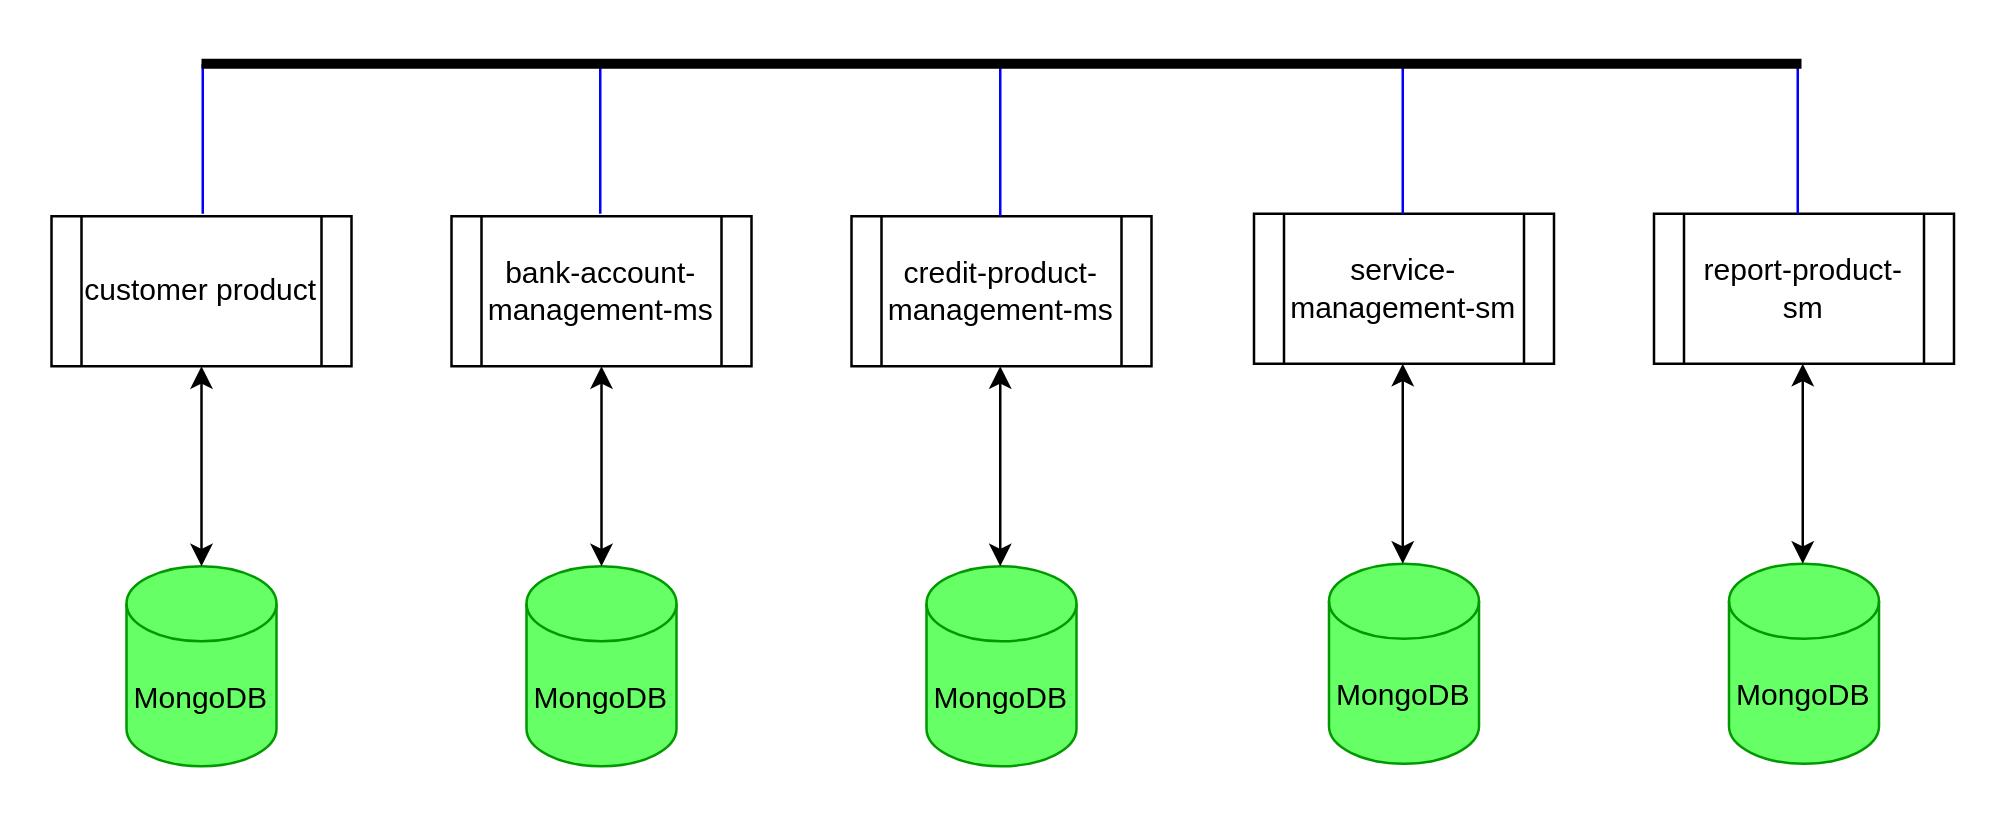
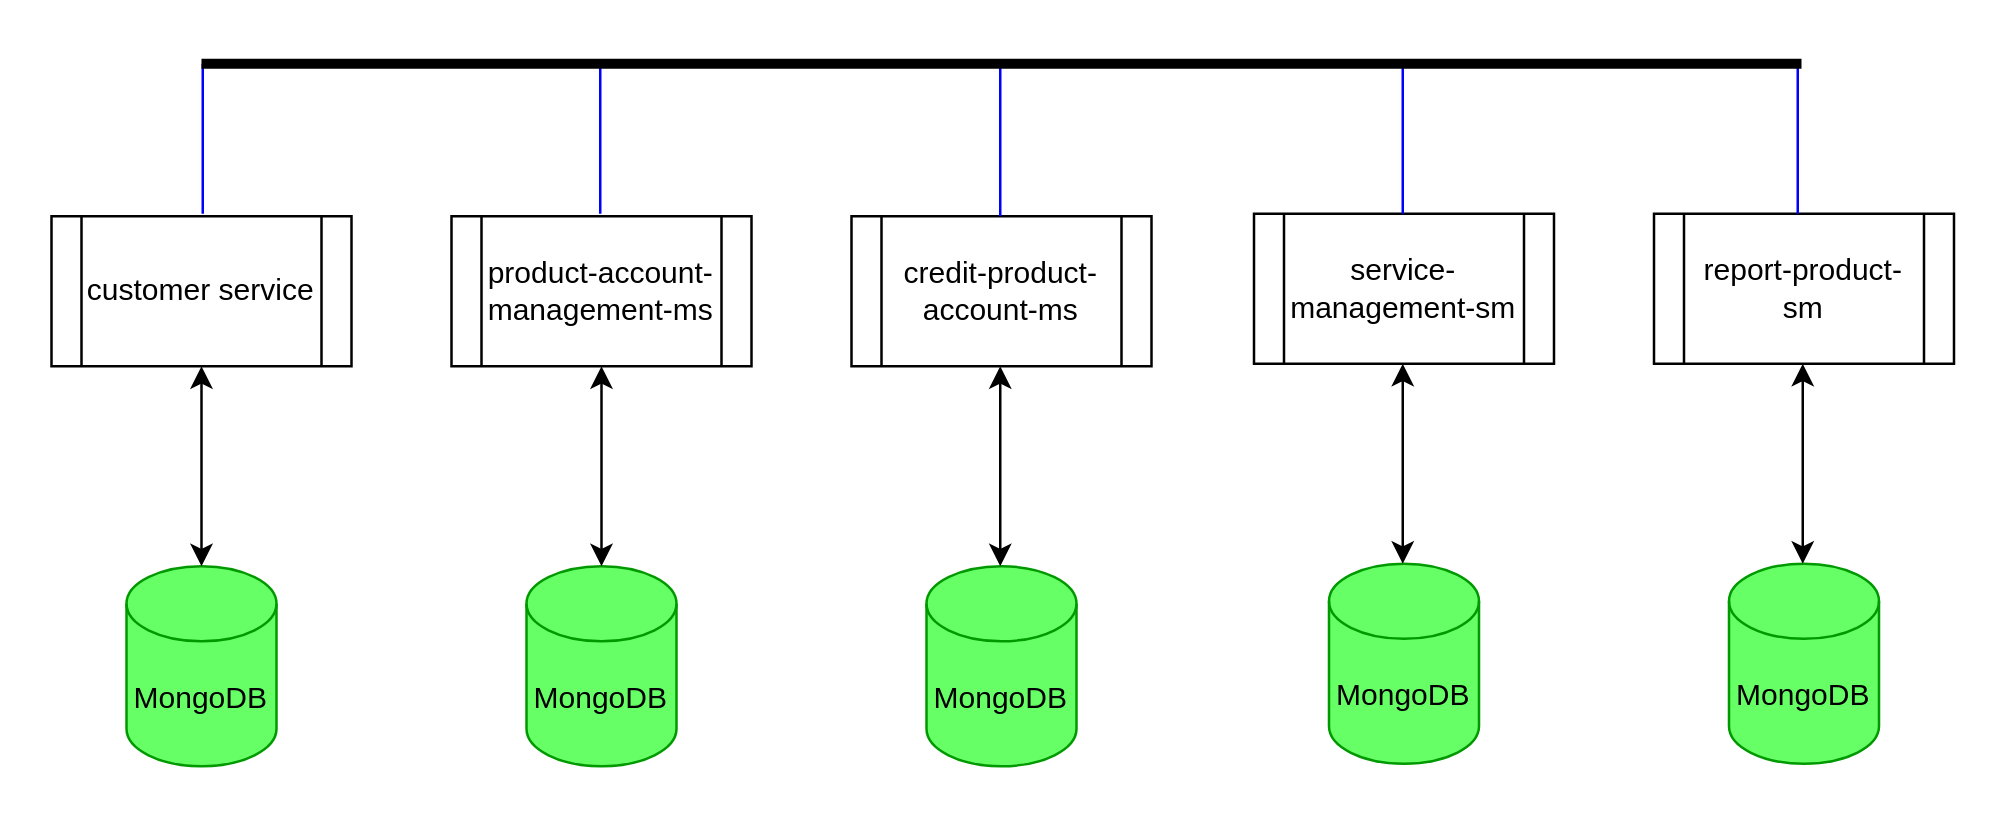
(201, 291) -> (201, 291)
(601, 291) -> (601, 291)
(1001, 291) -> (1001, 291)
